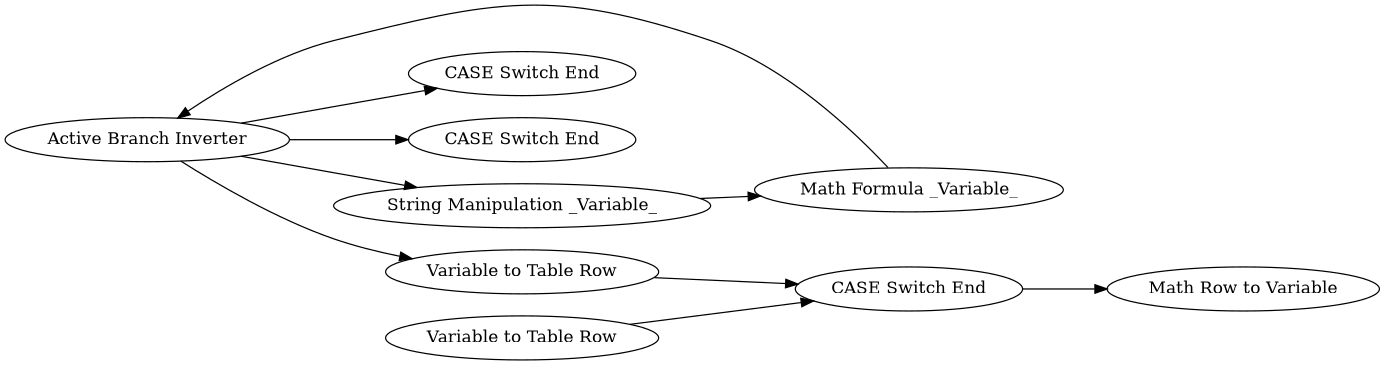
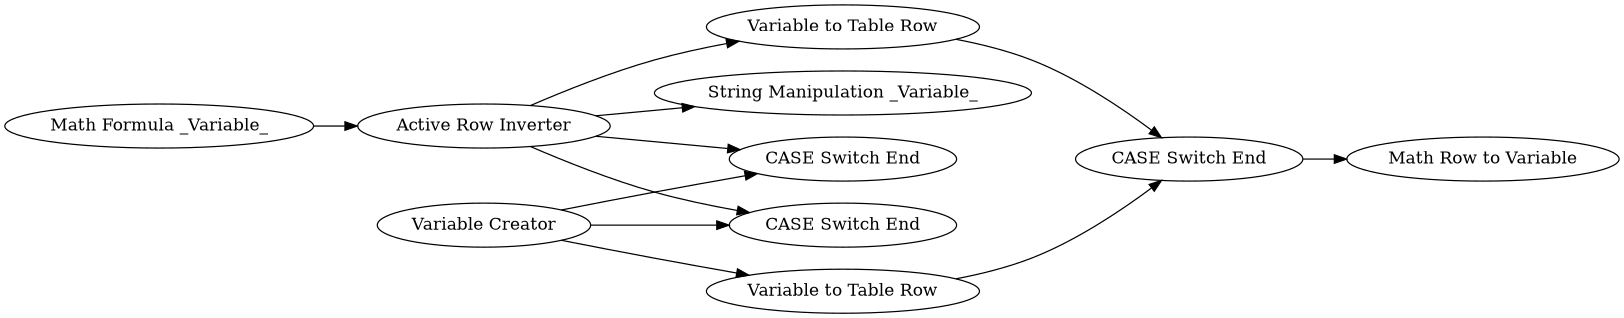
(147, 140) -> (484, 126)
(724, 197) -> none
none -> (484, 225)
